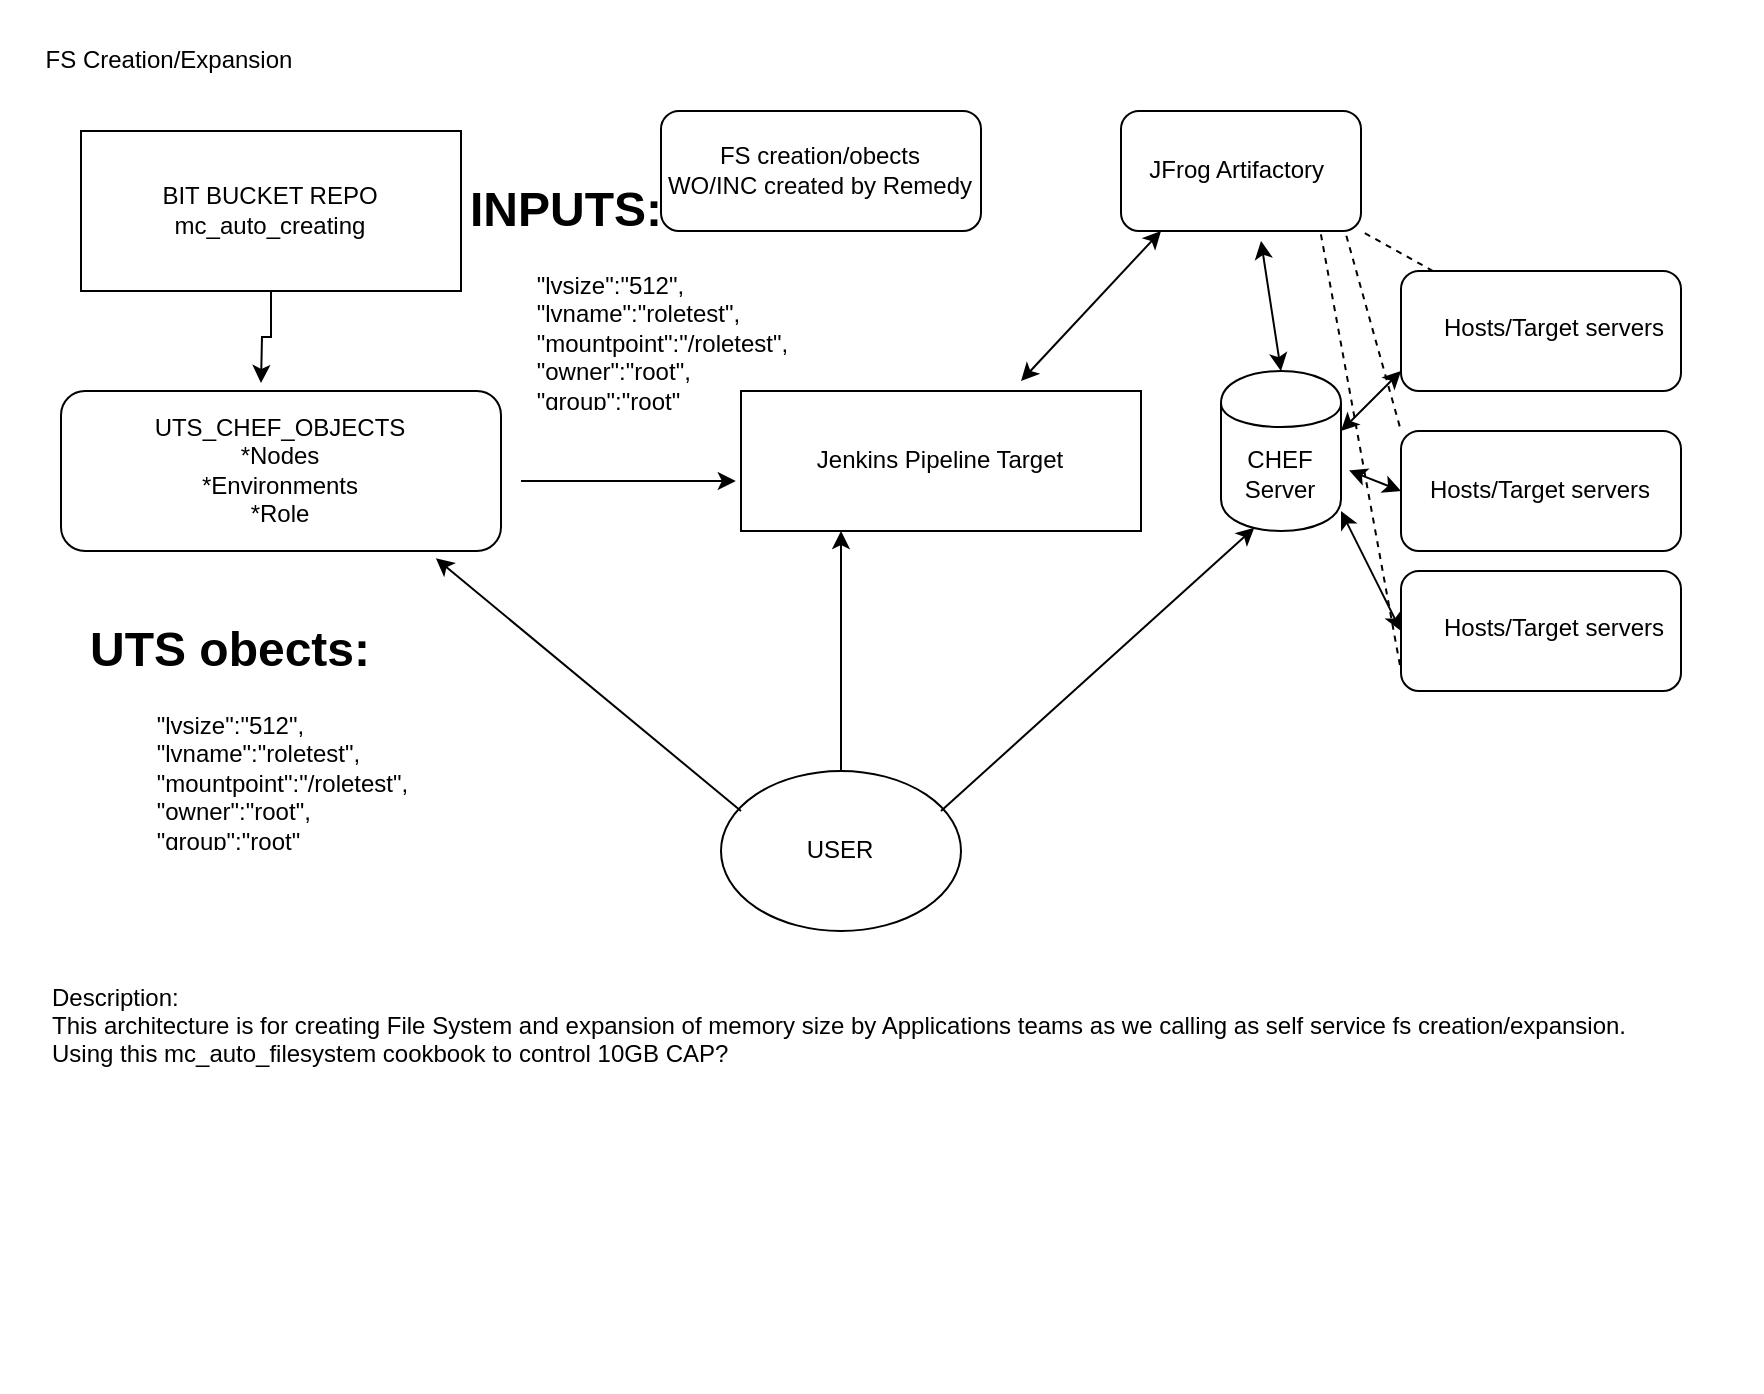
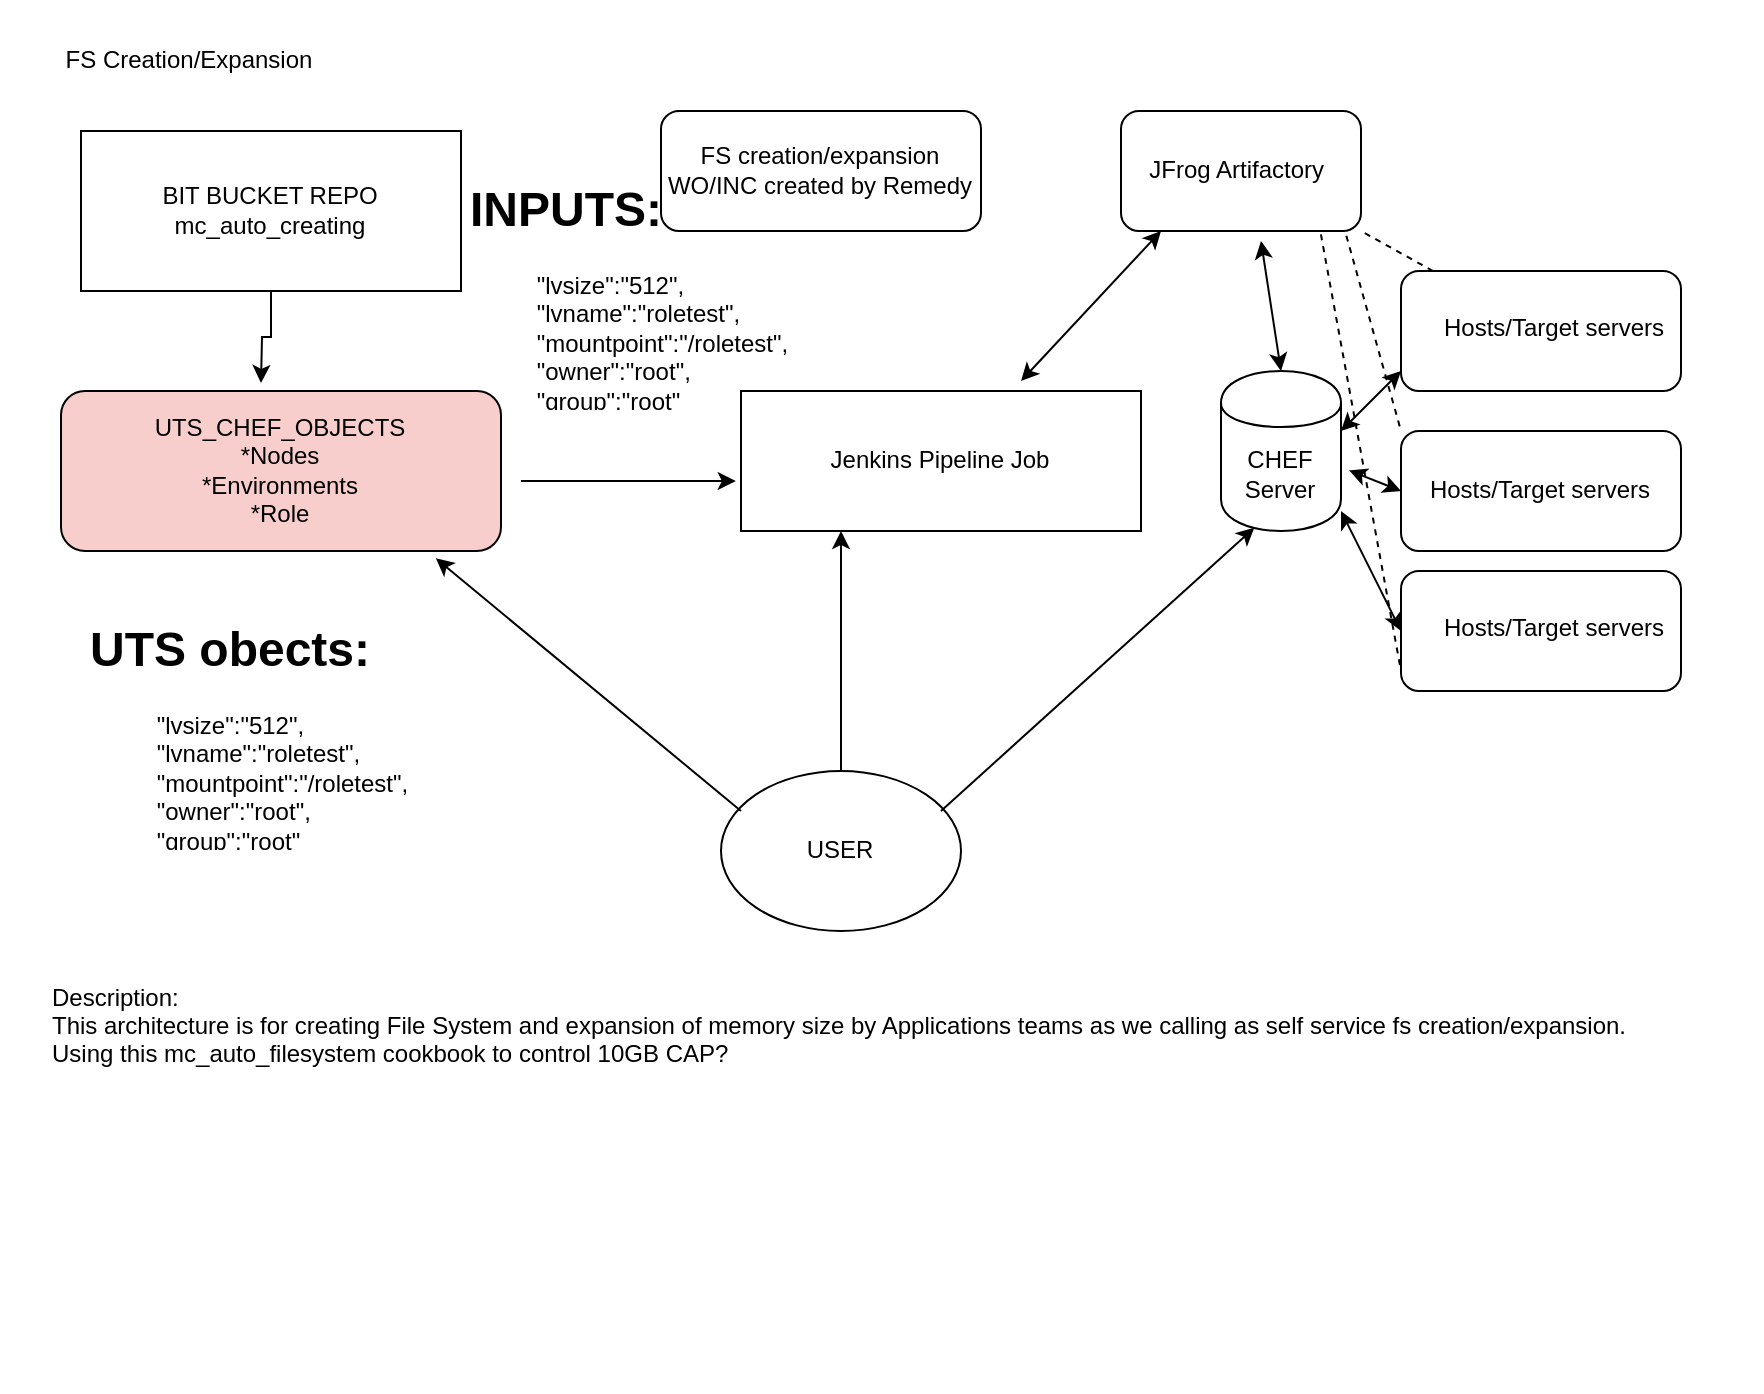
(169, 61) -> (189, 61)
(821, 171) -> (821, 171)
(941, 461) -> (941, 461)
(281, 471) -> (281, 471)
